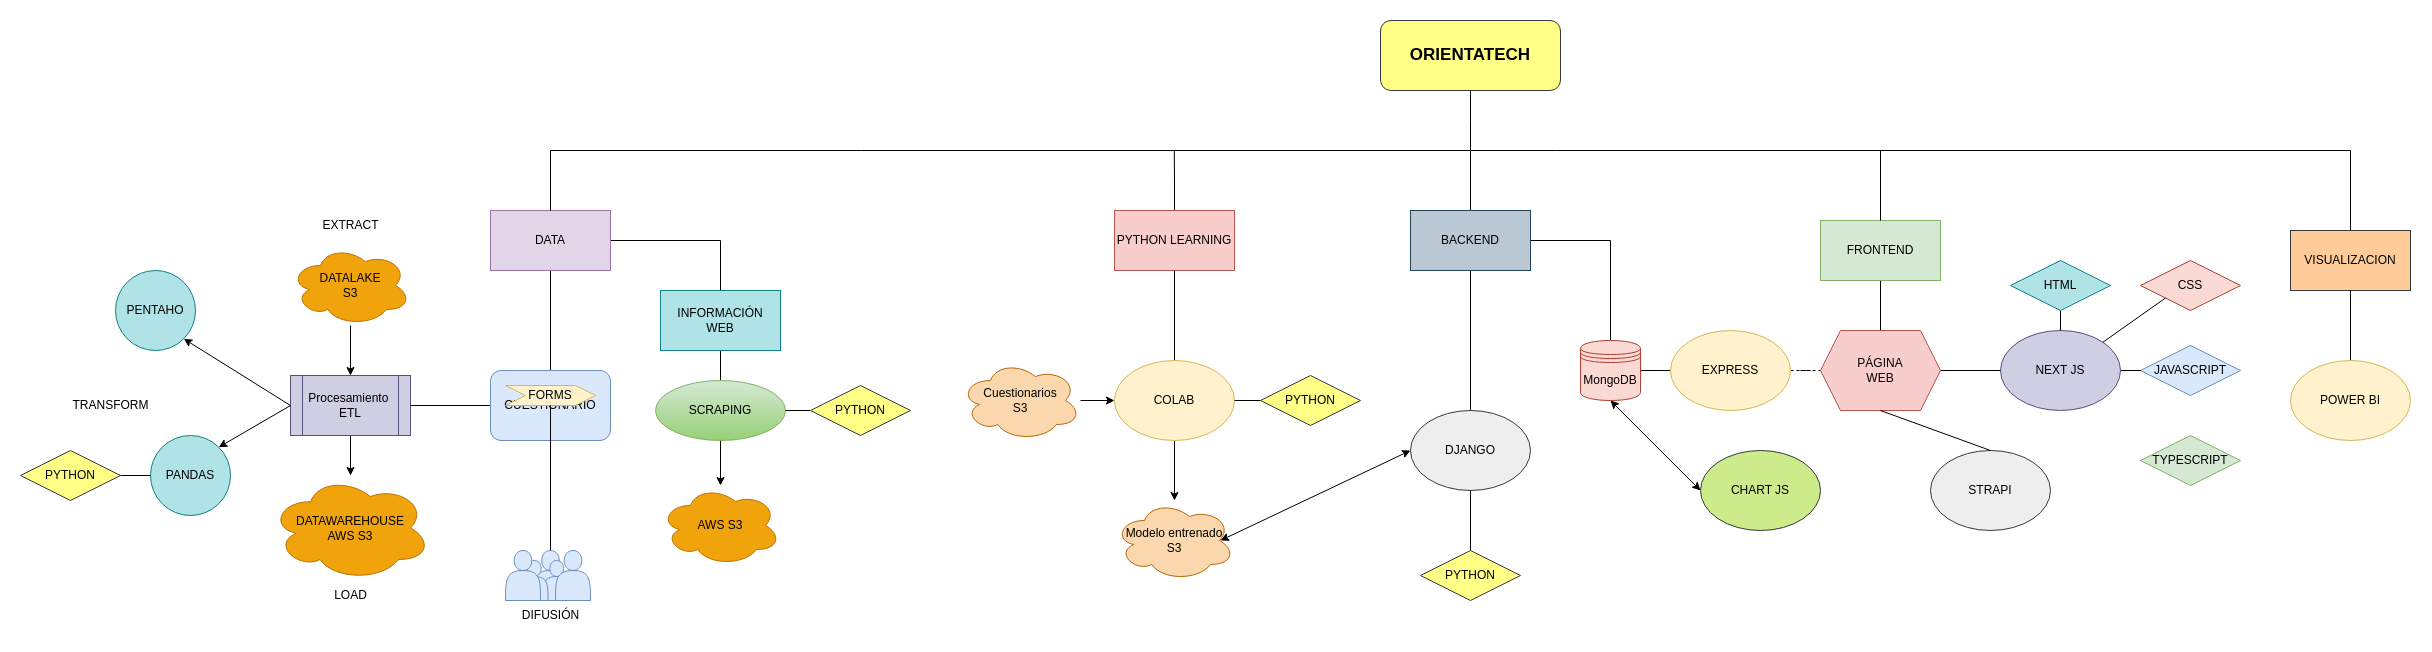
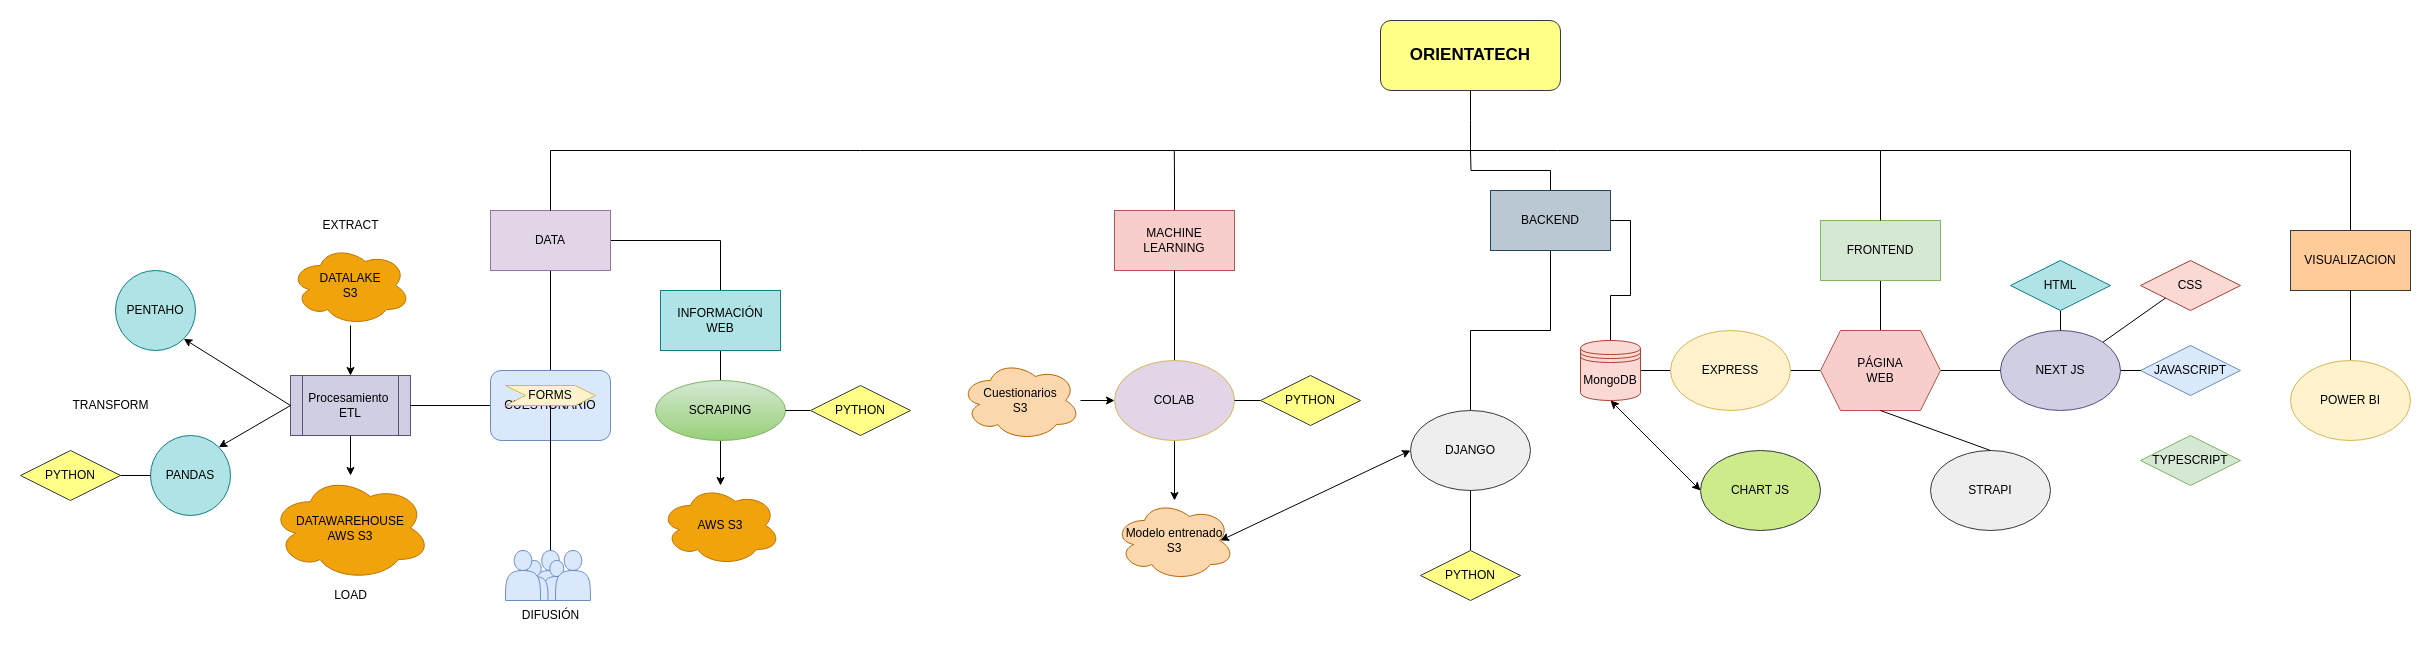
(1175, 241) -> (1175, 241)
(1471, 241) -> (1551, 221)
(1803, 371) -> (1803, 371)
(1175, 401) -> (1175, 401)
